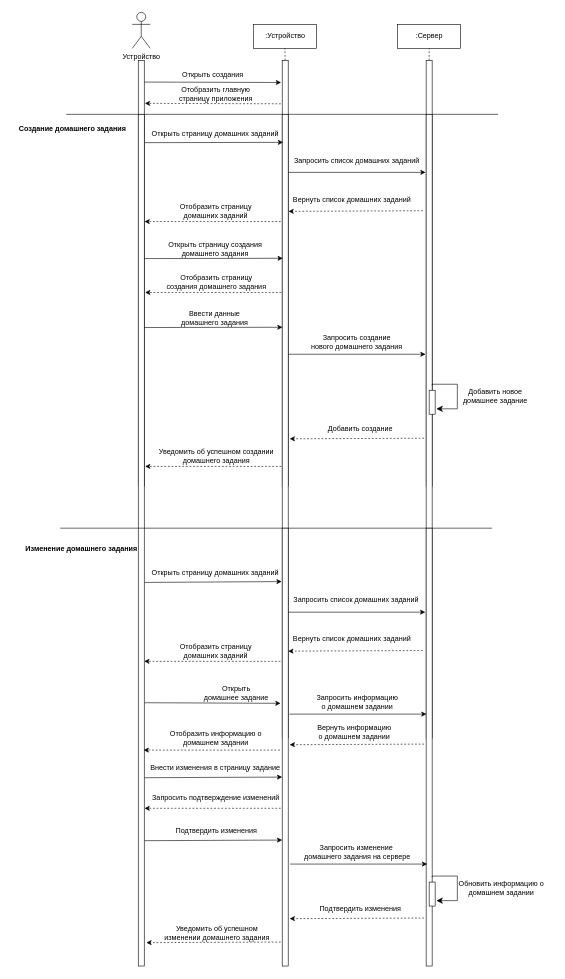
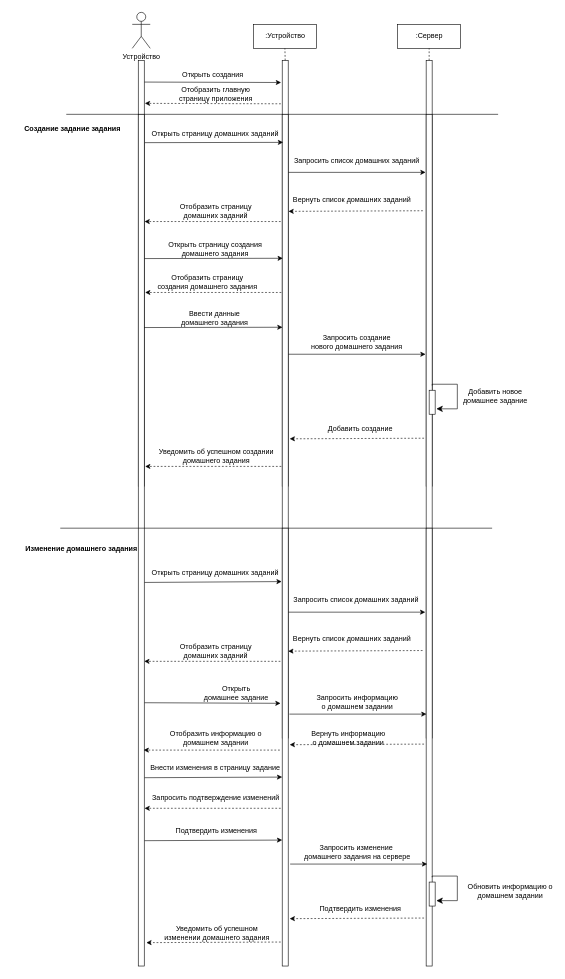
(73, 129) -> (73, 129)
(216, 282) -> (207, 282)
(354, 732) -> (348, 738)
(501, 888) -> (510, 891)
